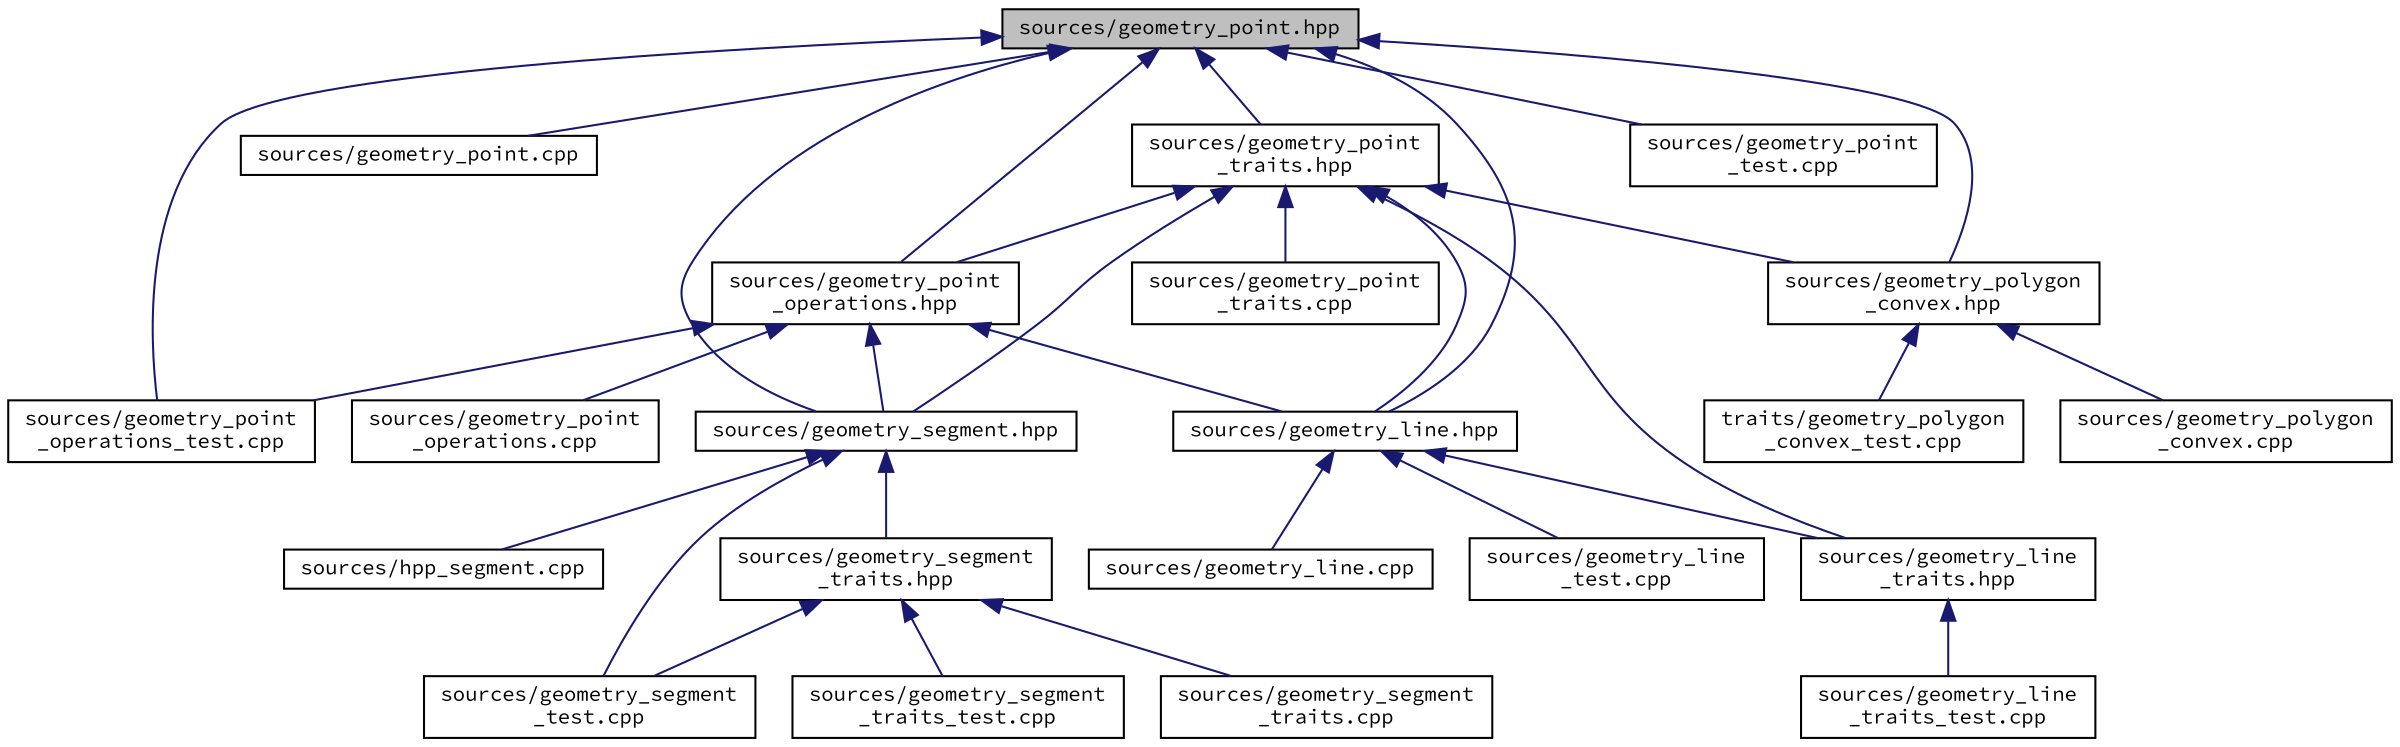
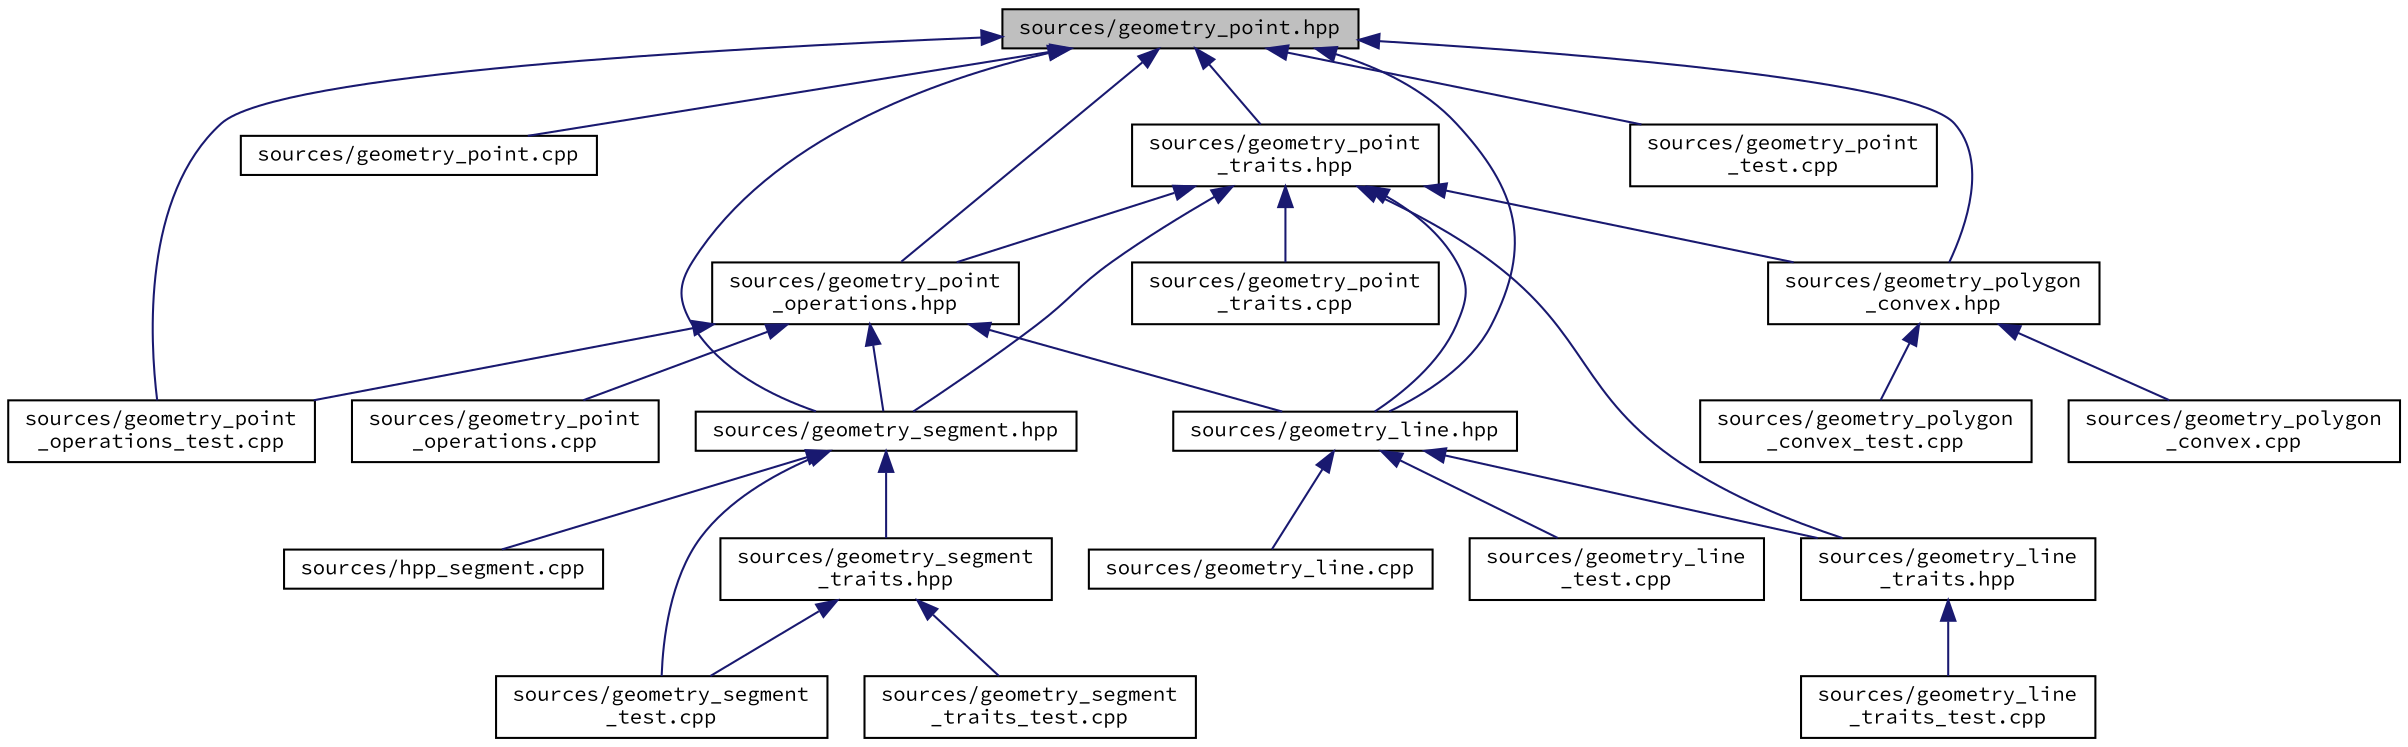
(1864, 431) -> (1866, 431)
(1327, 707) -> none
